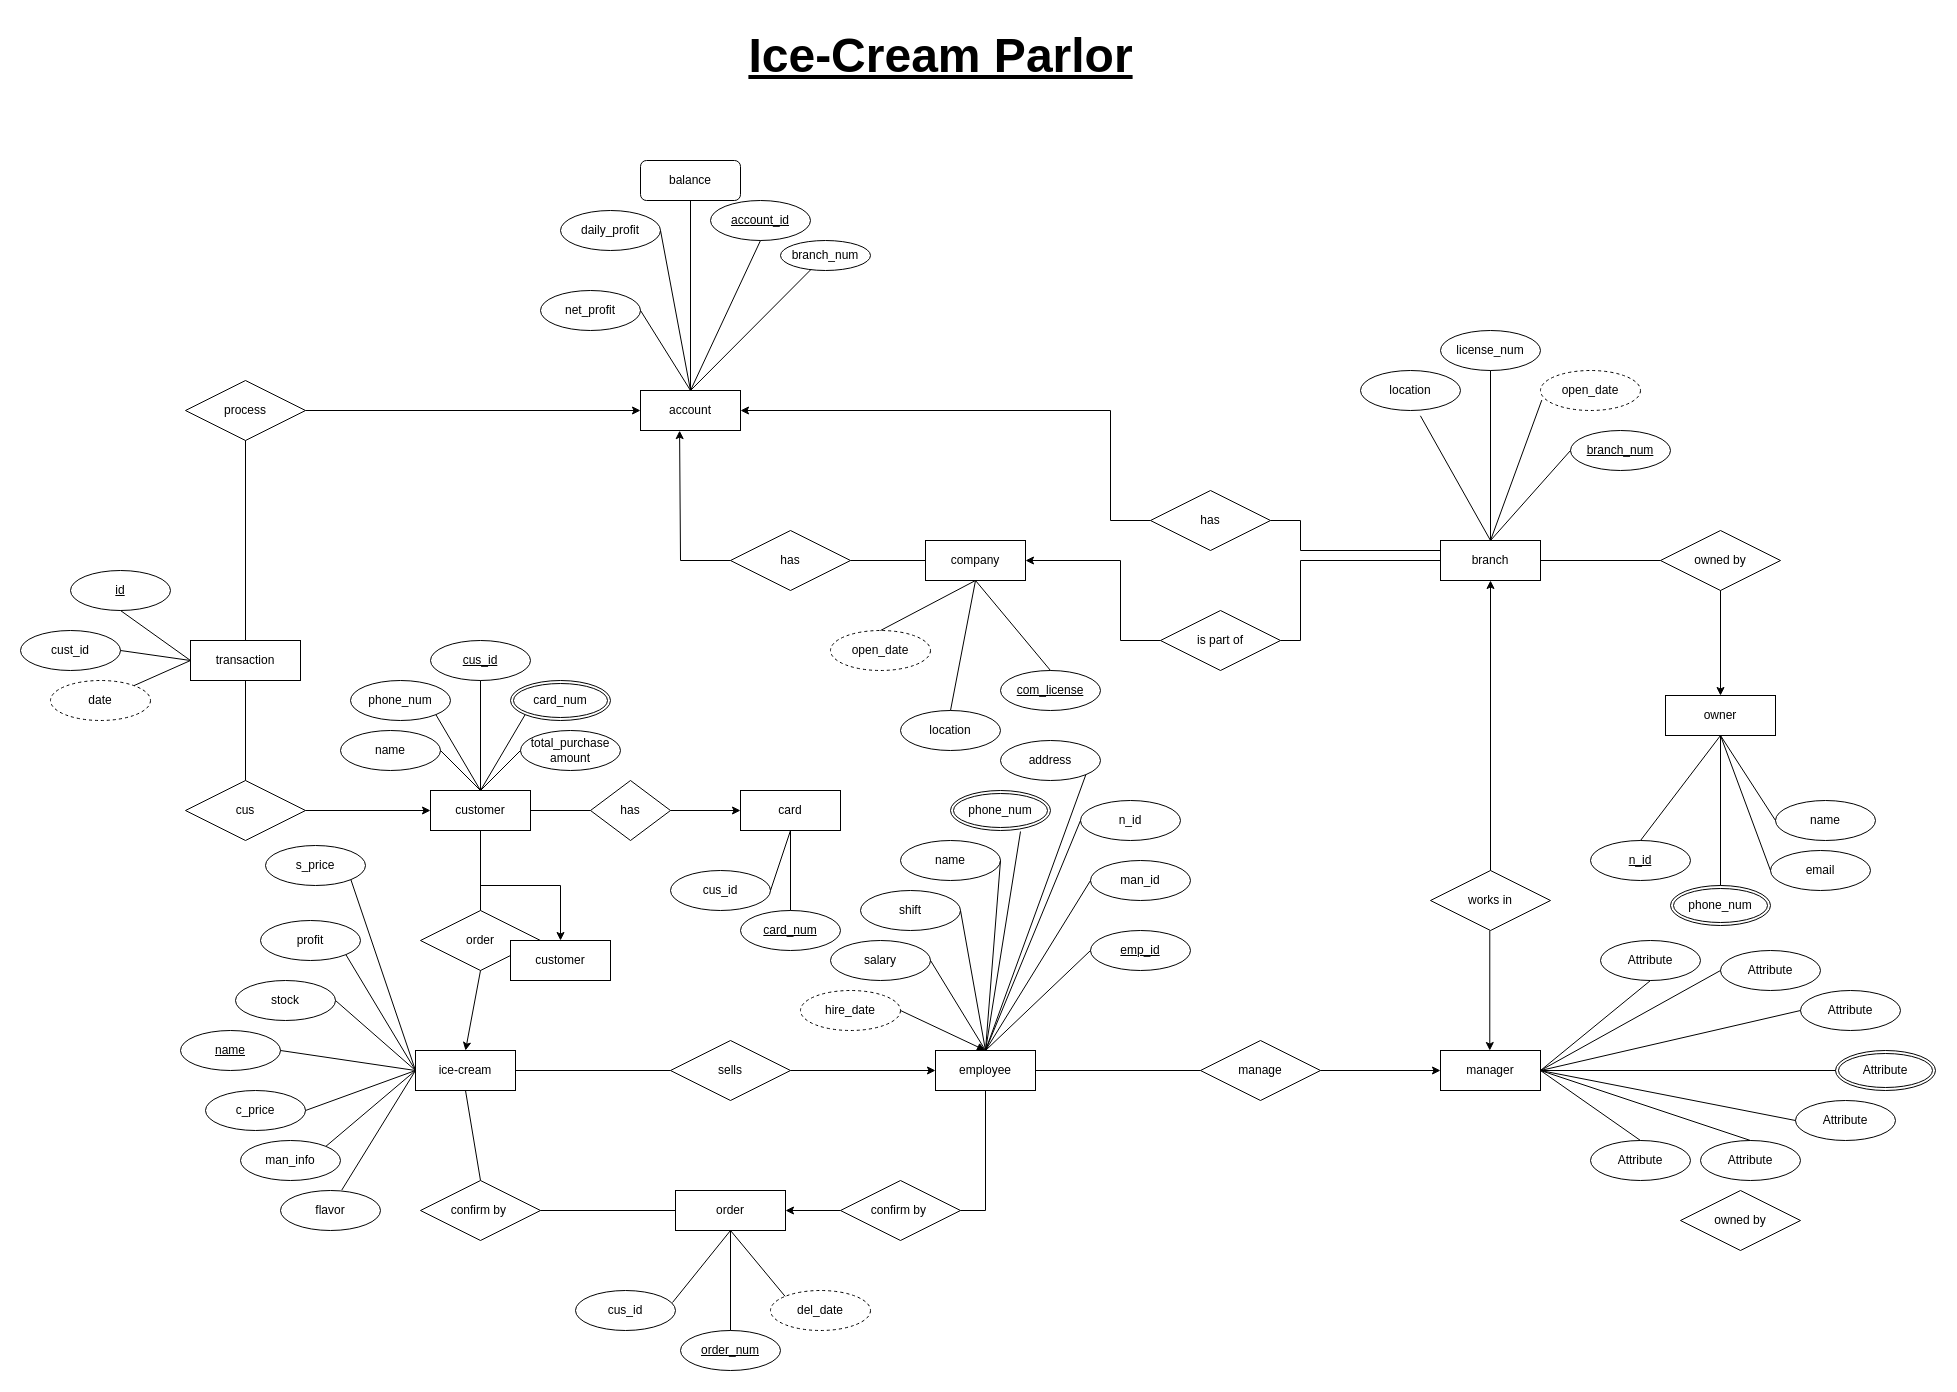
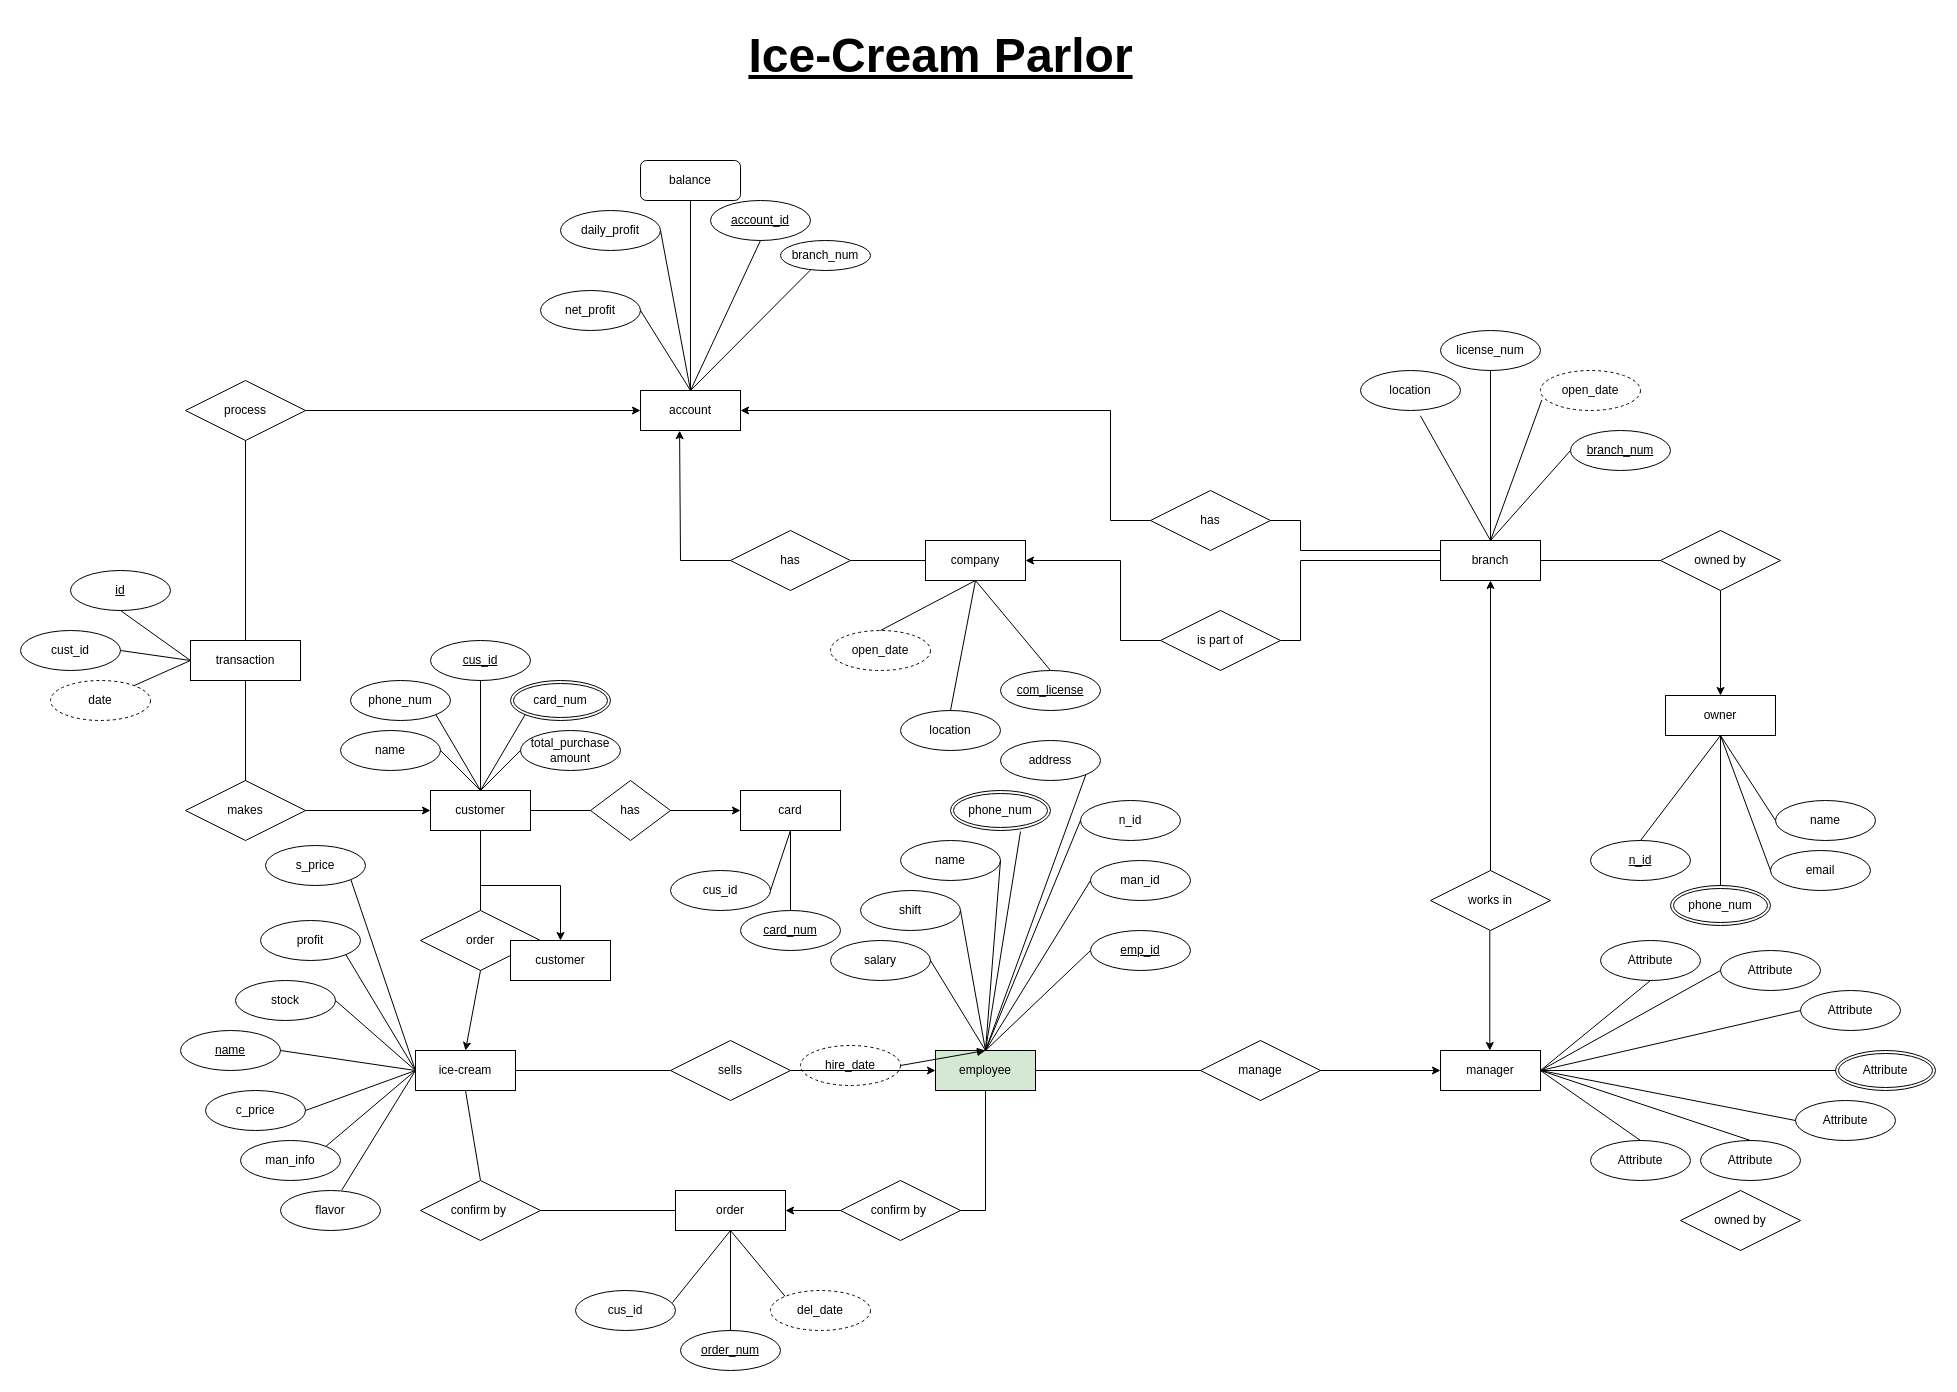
(246, 811) -> (246, 811)
(851, 1011) -> (851, 1066)
(986, 1071) -> (986, 1071)
